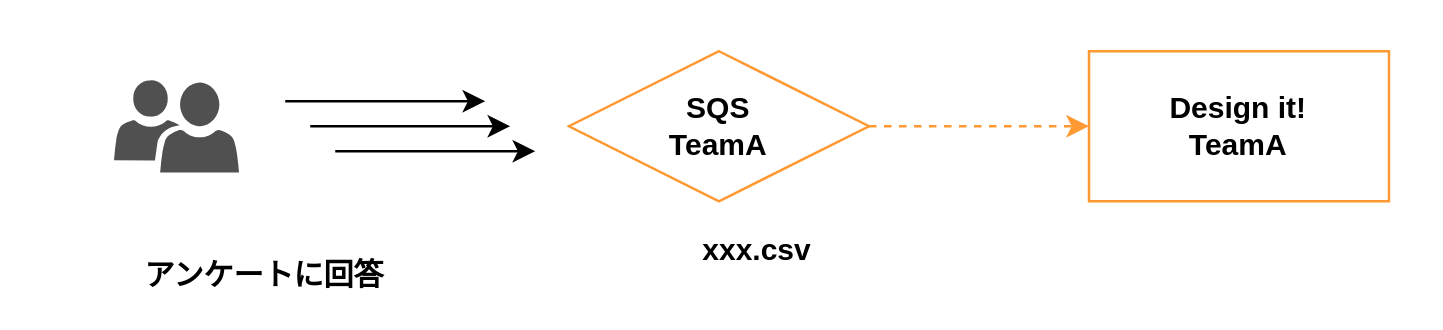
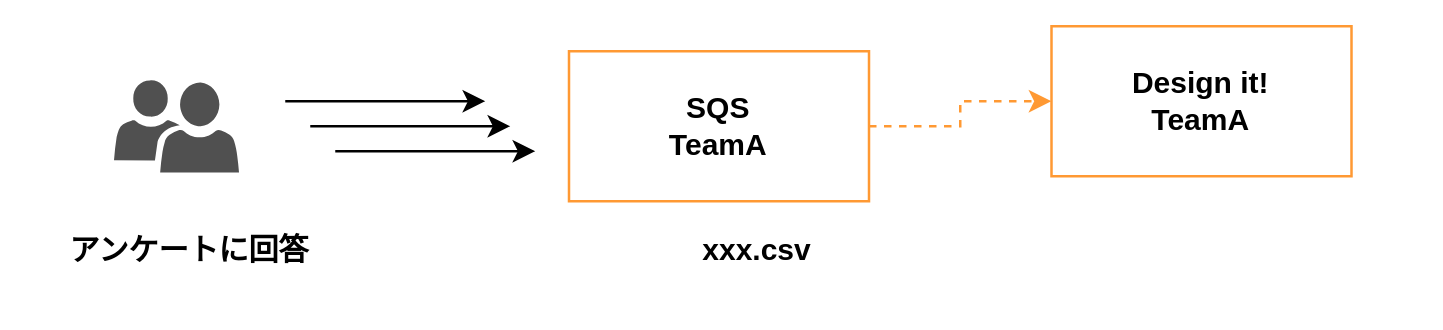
(719, 126) -> (719, 126)
(1239, 126) -> (1201, 101)
(264, 276) -> (189, 251)
